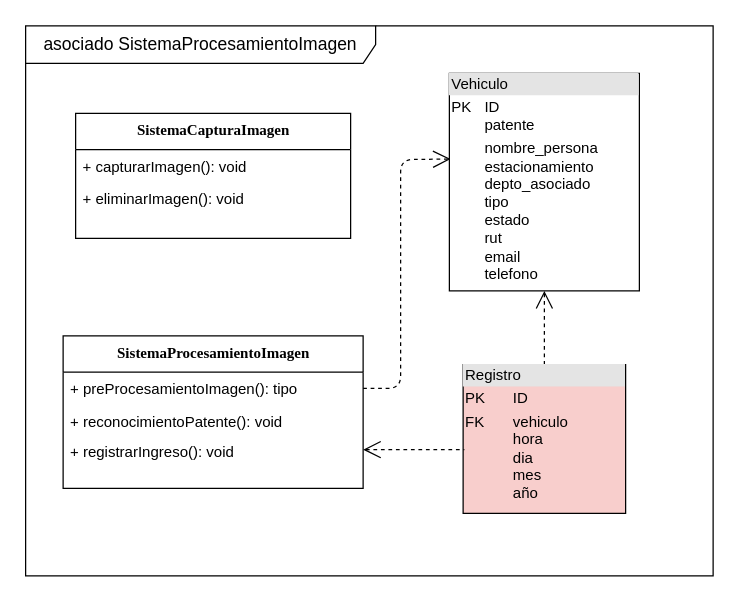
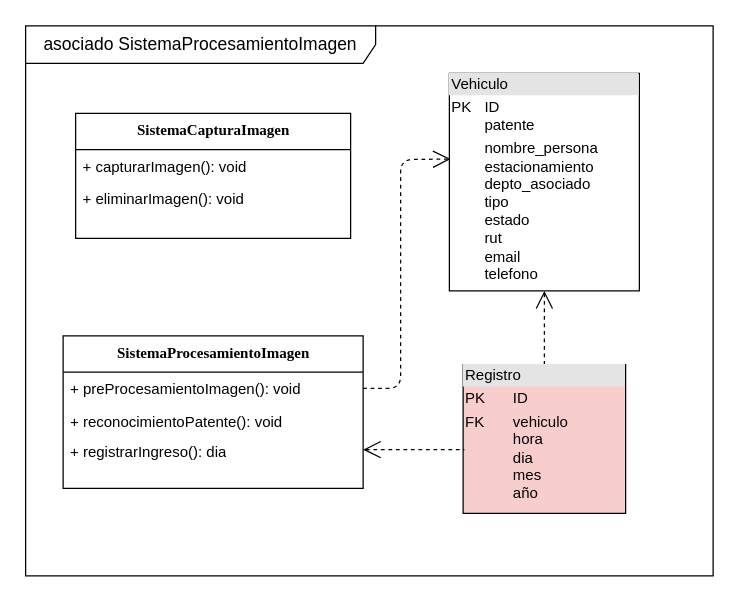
(195, 390) -> (195, 390)
(170, 452) -> (166, 452)
